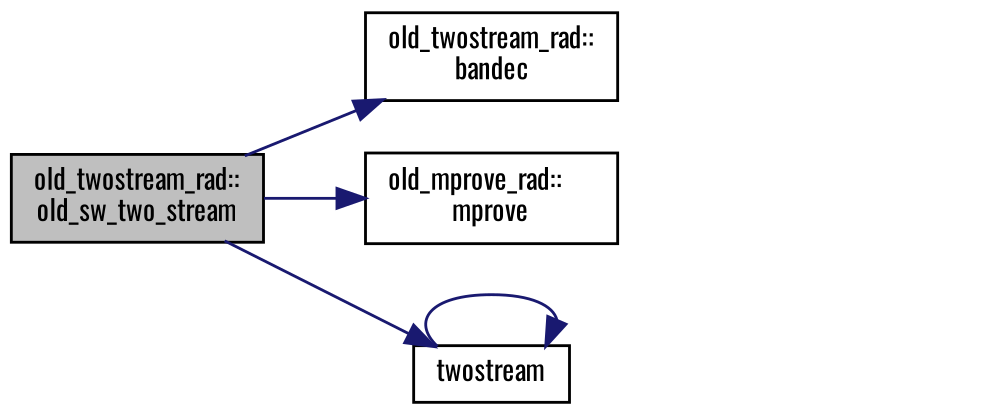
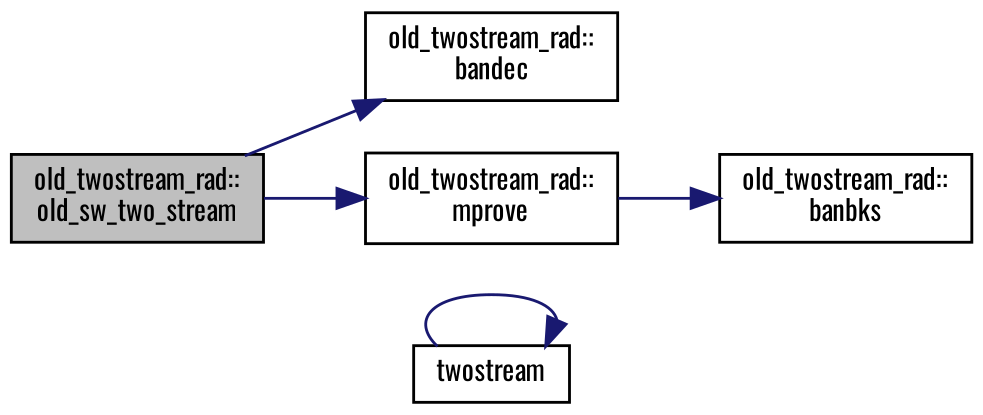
(492, 198) -> (492, 198)
none -> (846, 198)
(317, 287) -> none
